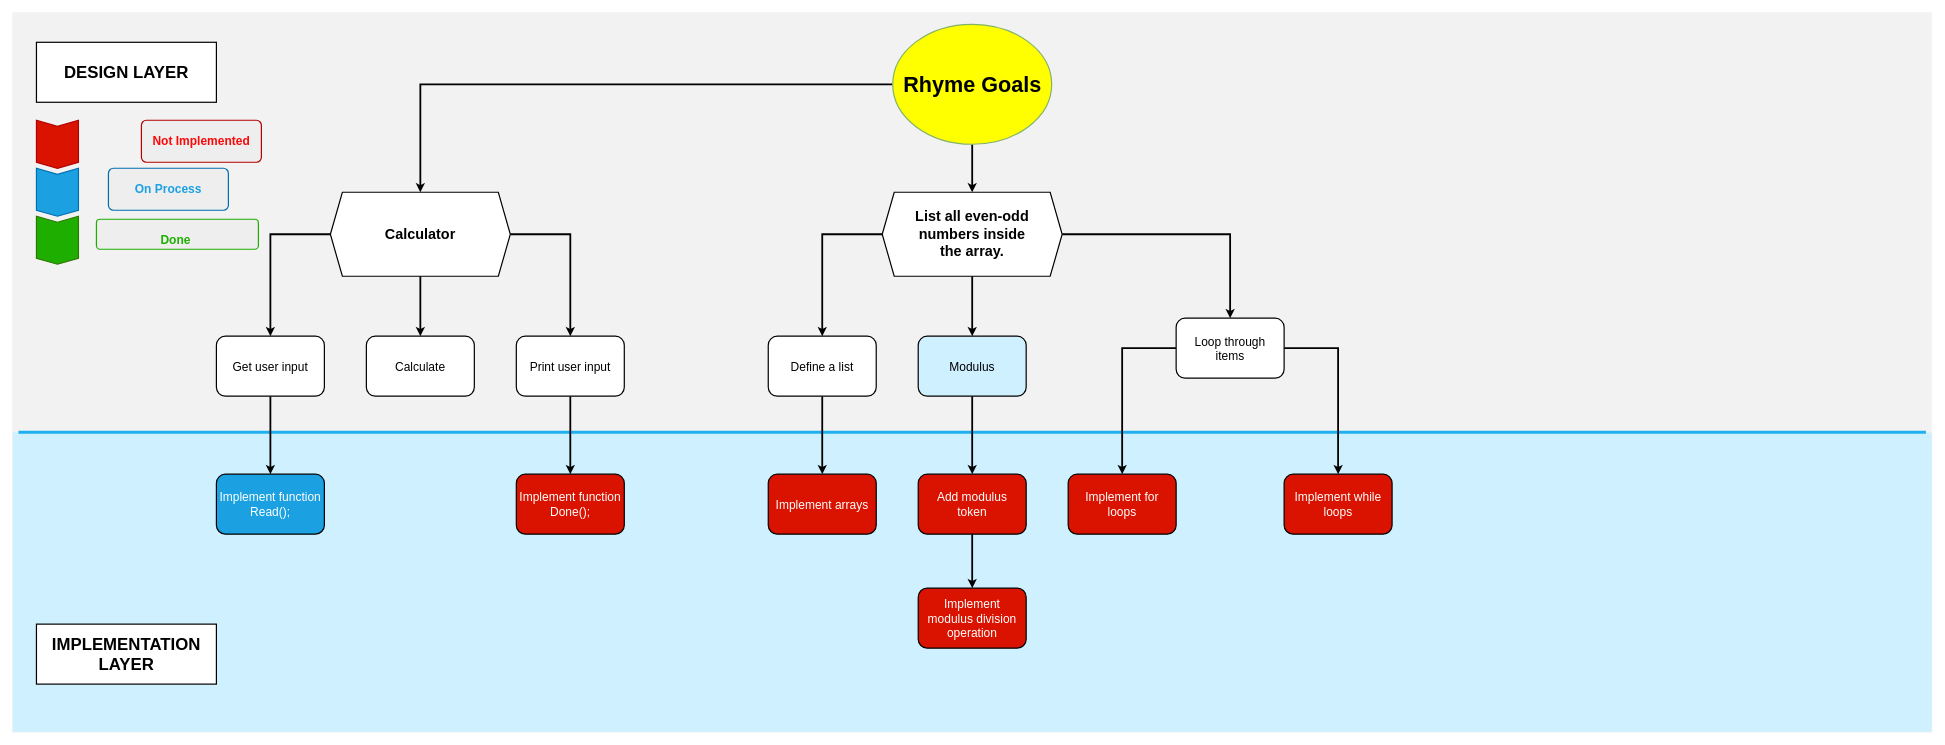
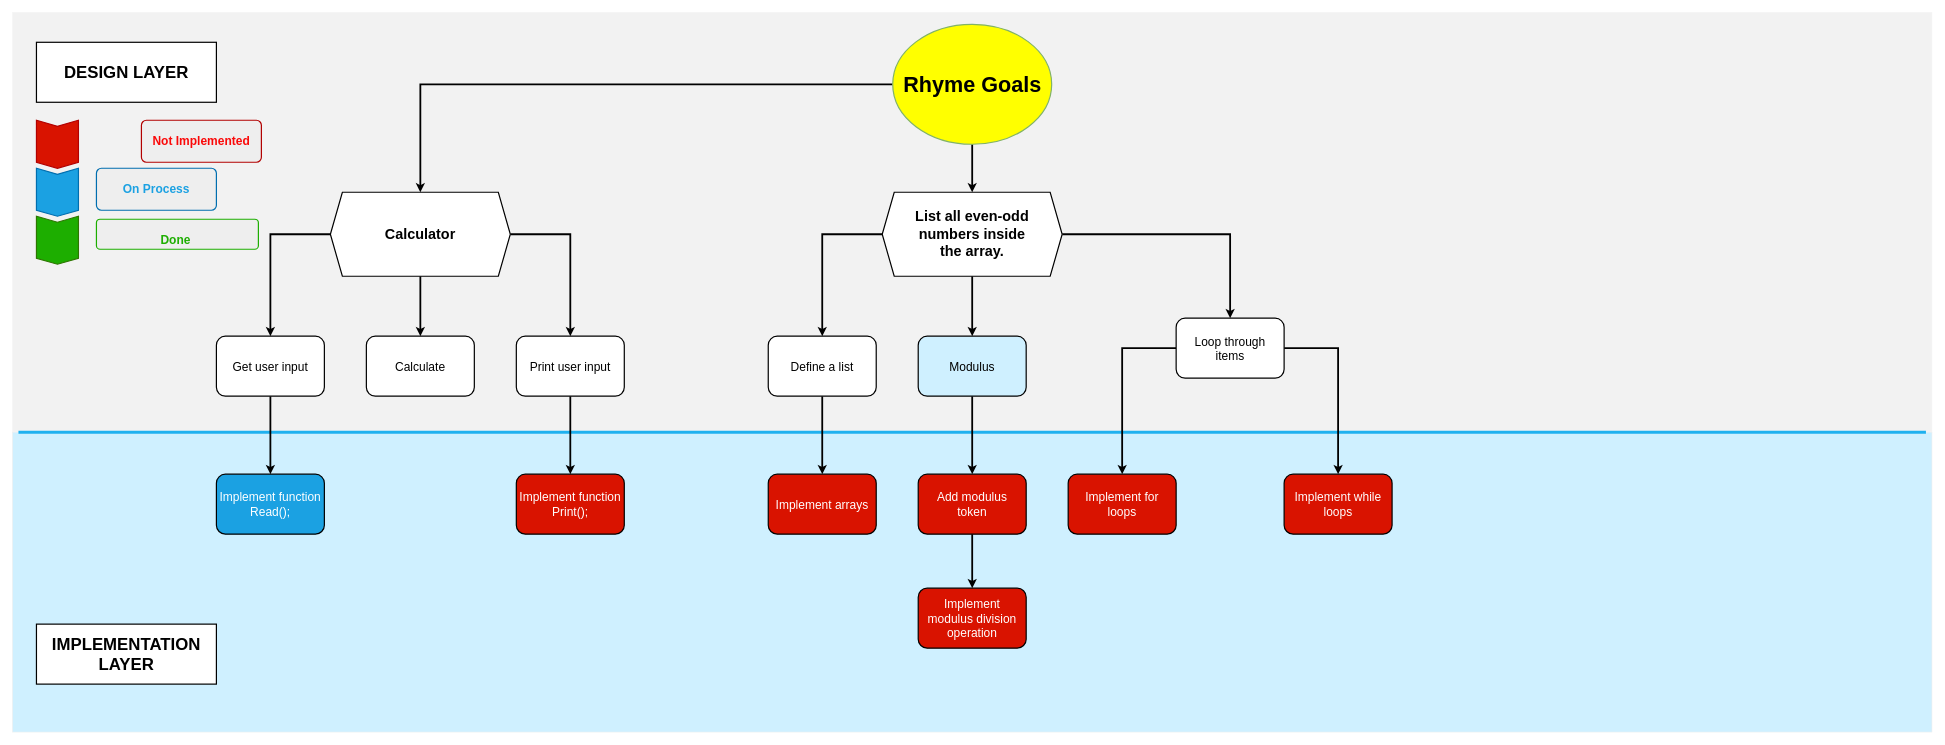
(168, 189) -> (156, 189)
(570, 504) -> (570, 504)
